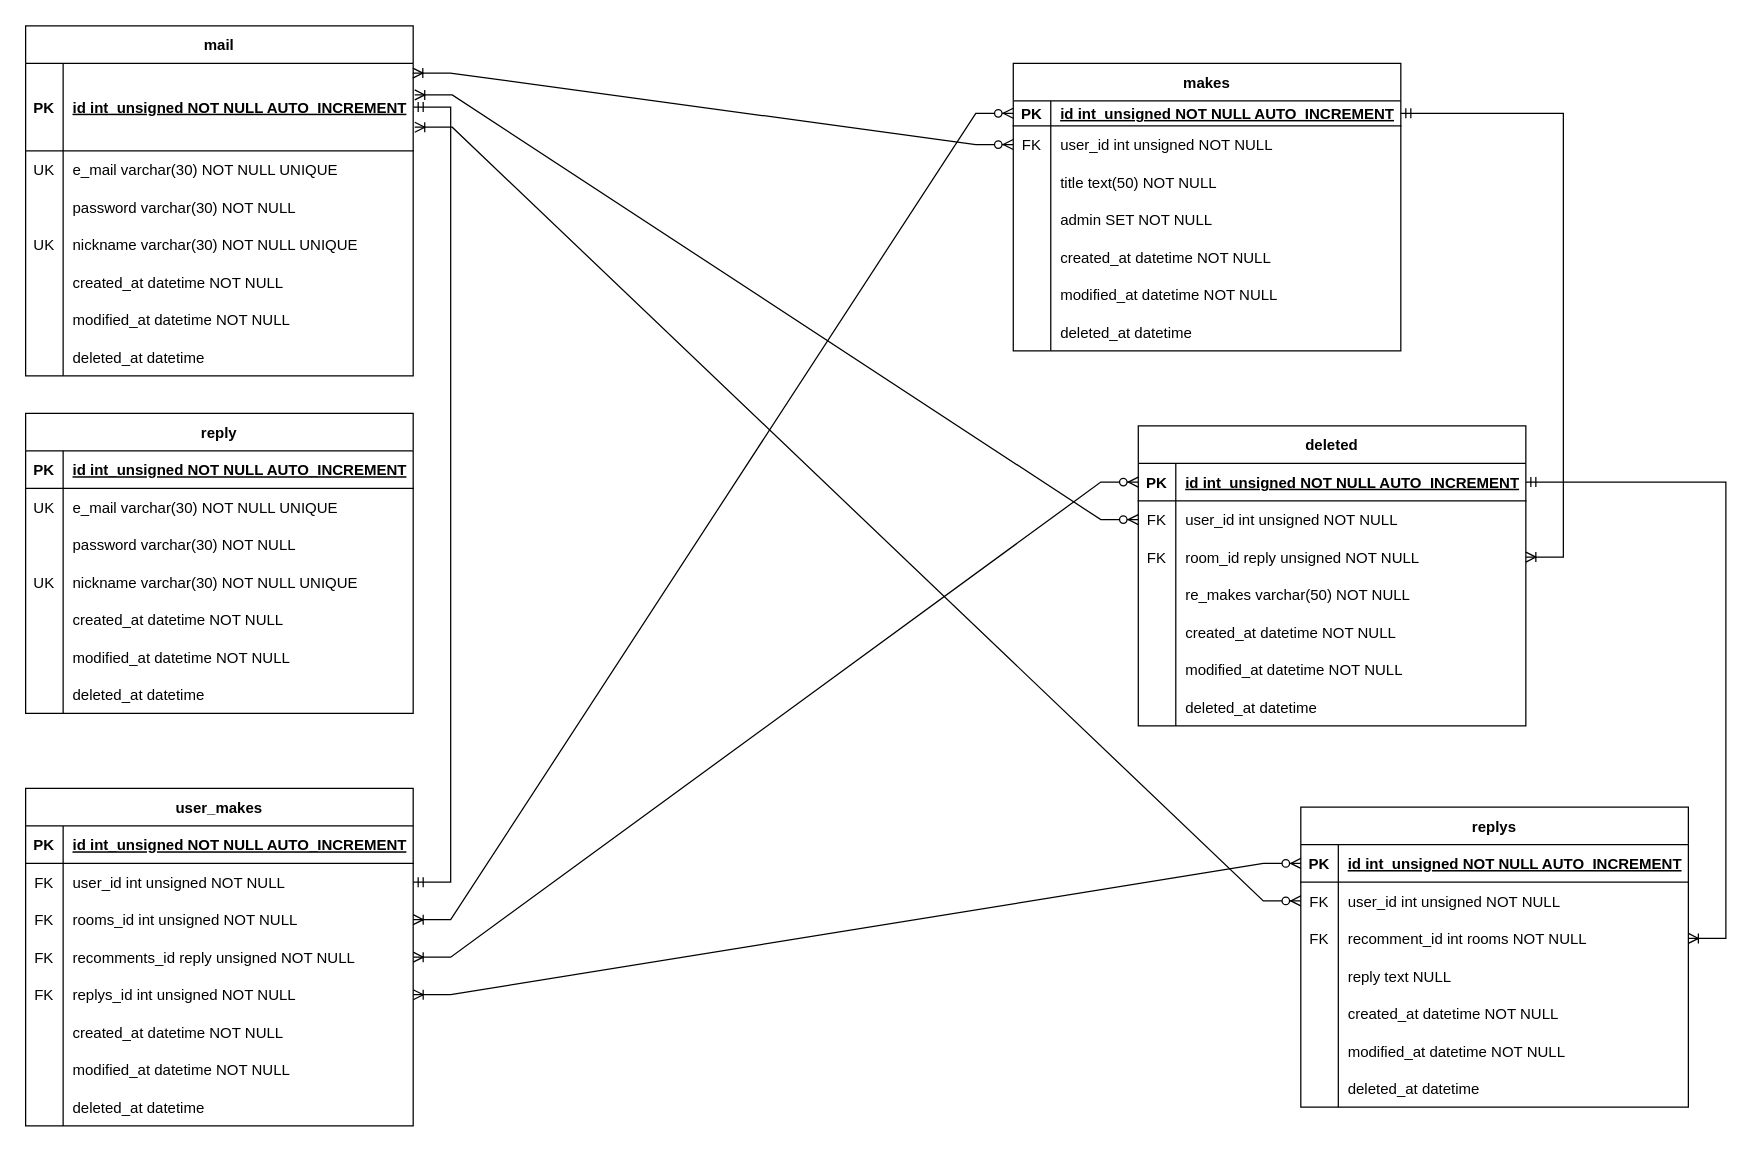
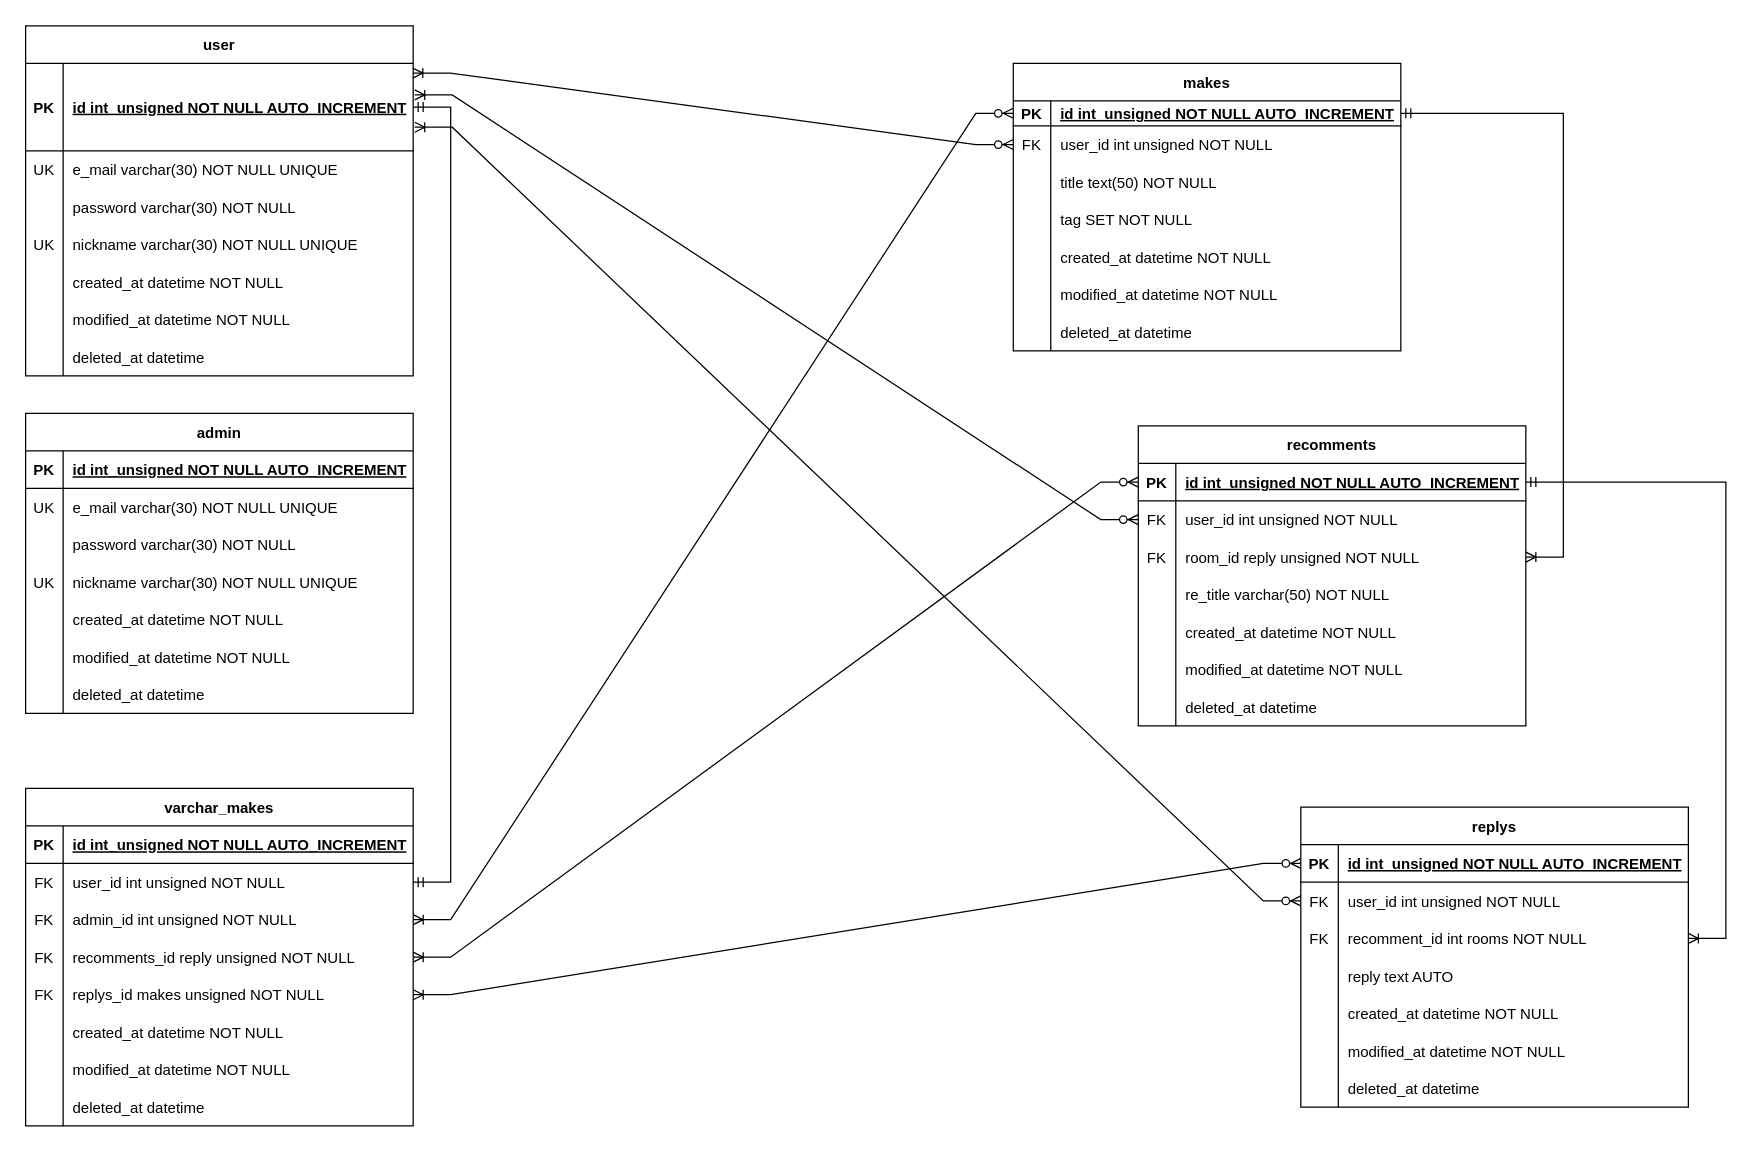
(219, 45) -> (219, 45)
(1128, 220) -> (1121, 220)
(219, 433) -> (219, 433)
(1331, 445) -> (1331, 445)
(1301, 595) -> (1297, 595)
(219, 808) -> (219, 808)
(185, 920) -> (183, 920)
(1405, 976) -> (1405, 976)
(187, 995) -> (197, 995)
